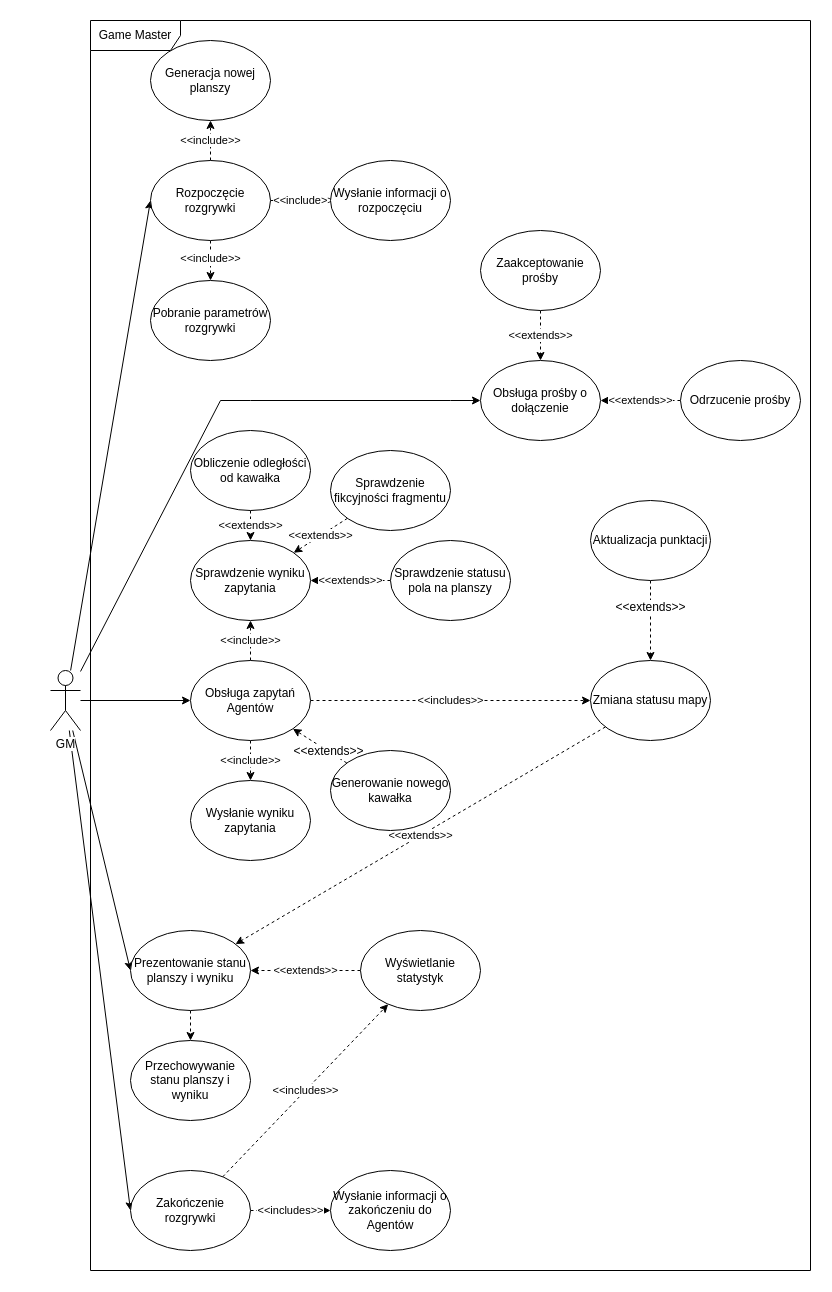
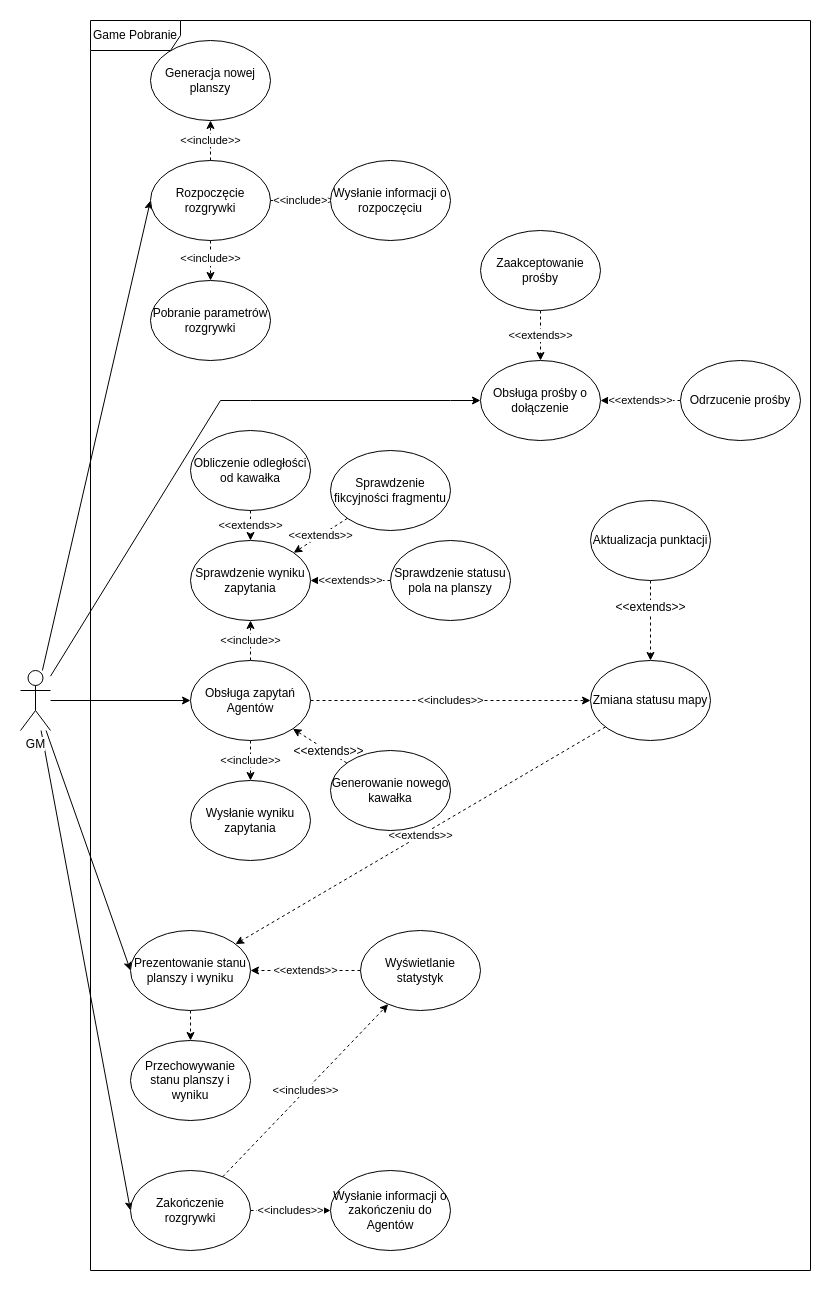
(136, 36) -> (136, 36)
(66, 701) -> (36, 701)
